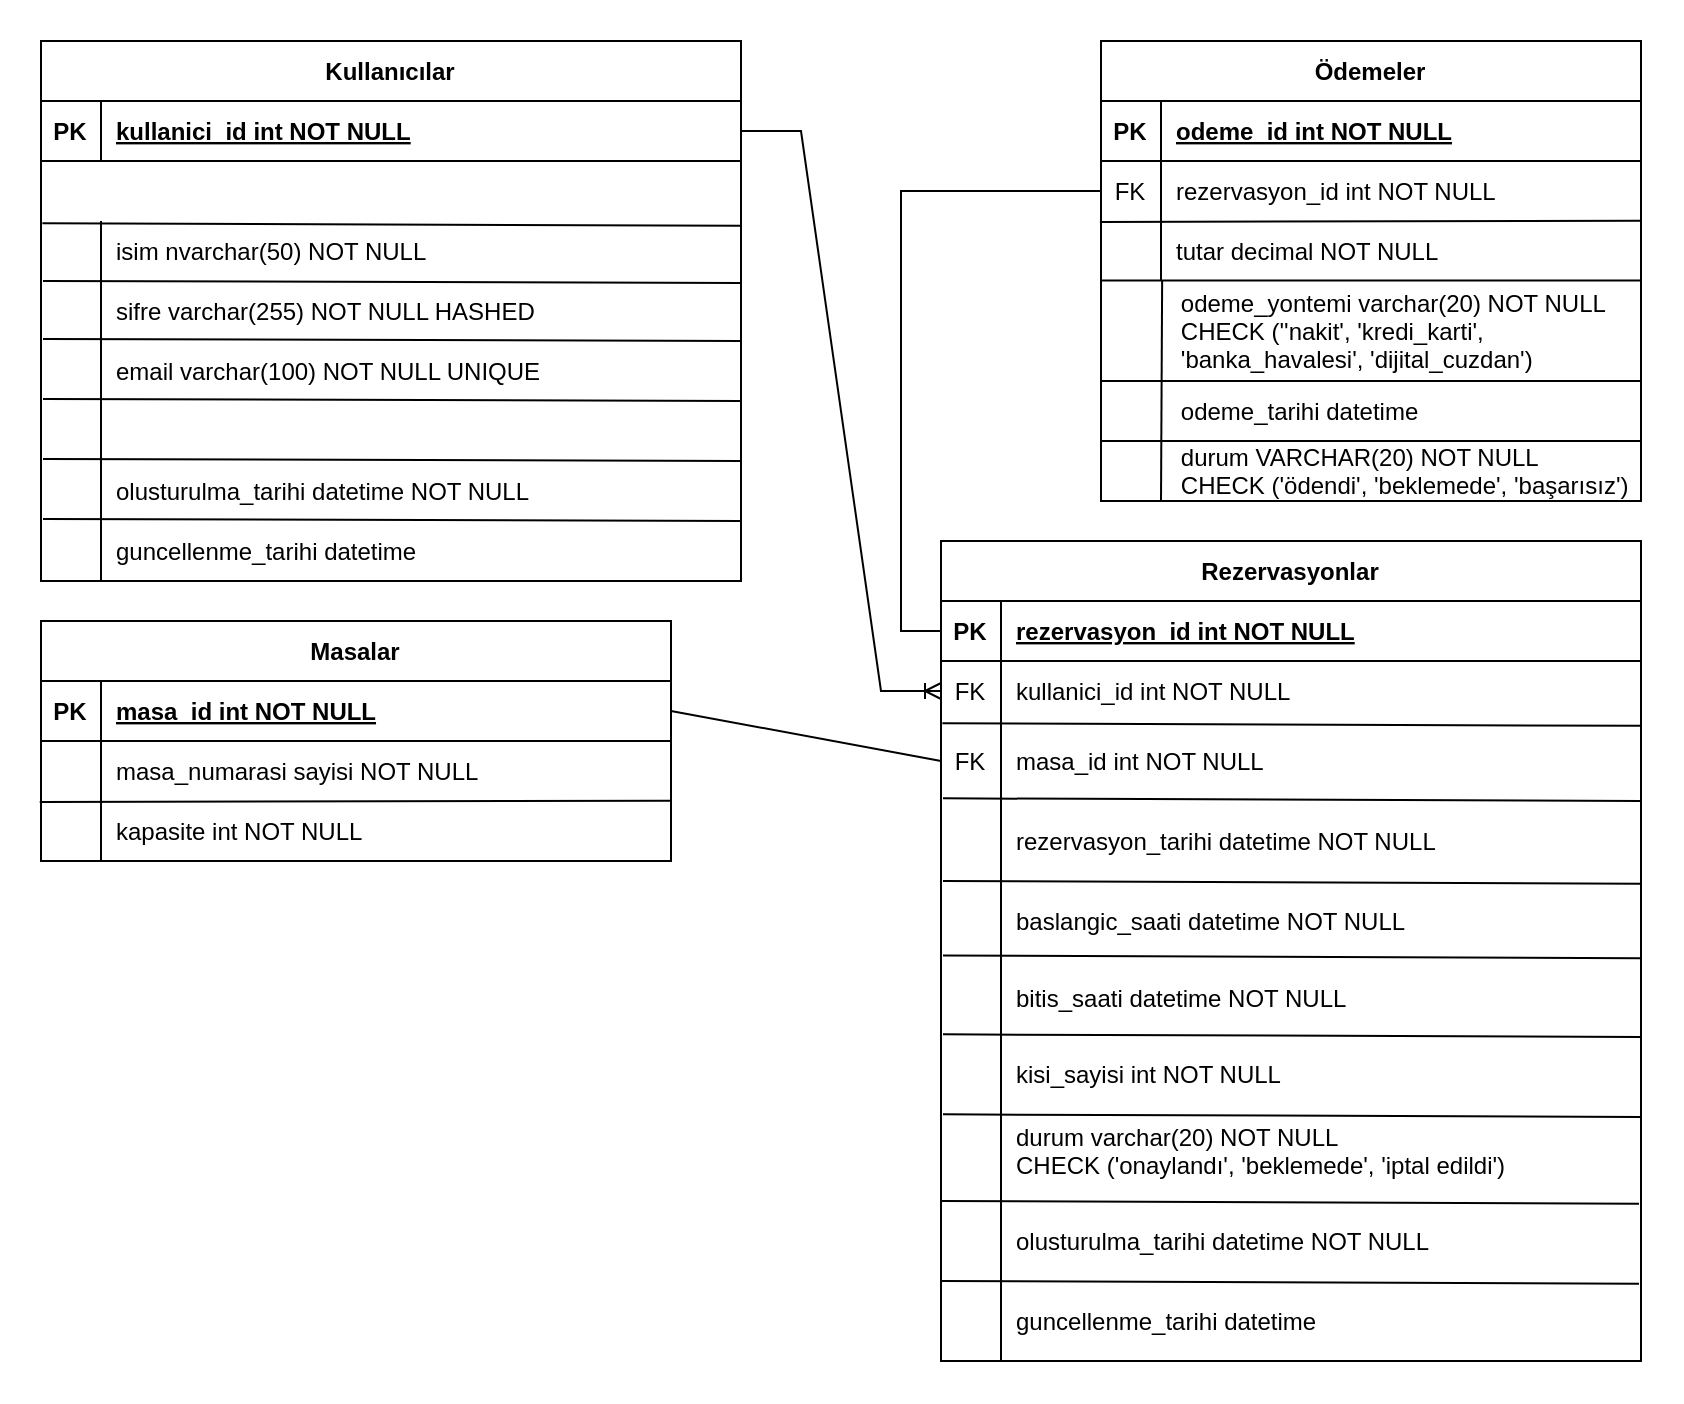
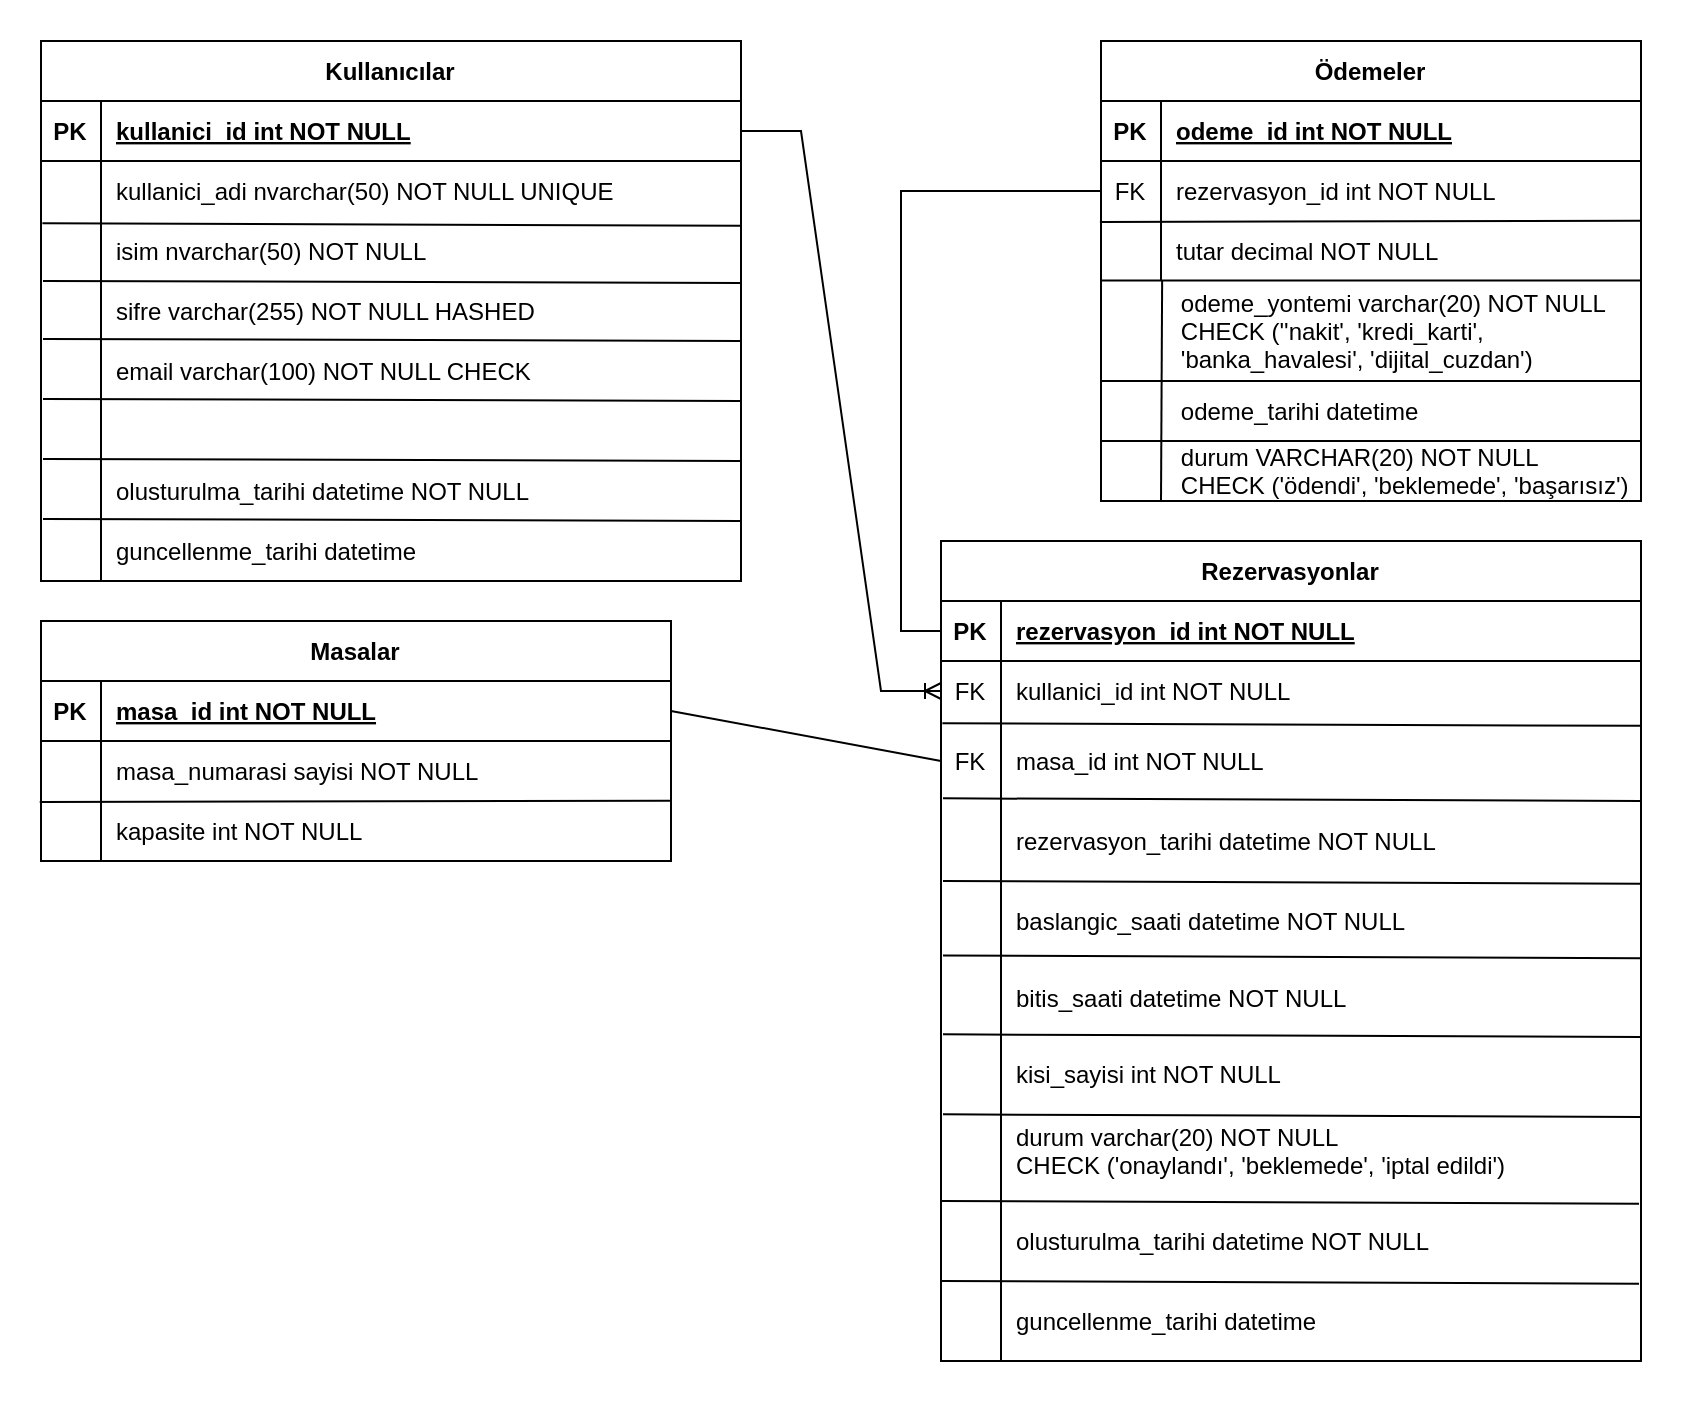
none -> (421, 191)
(326, 372) -> (319, 372)
